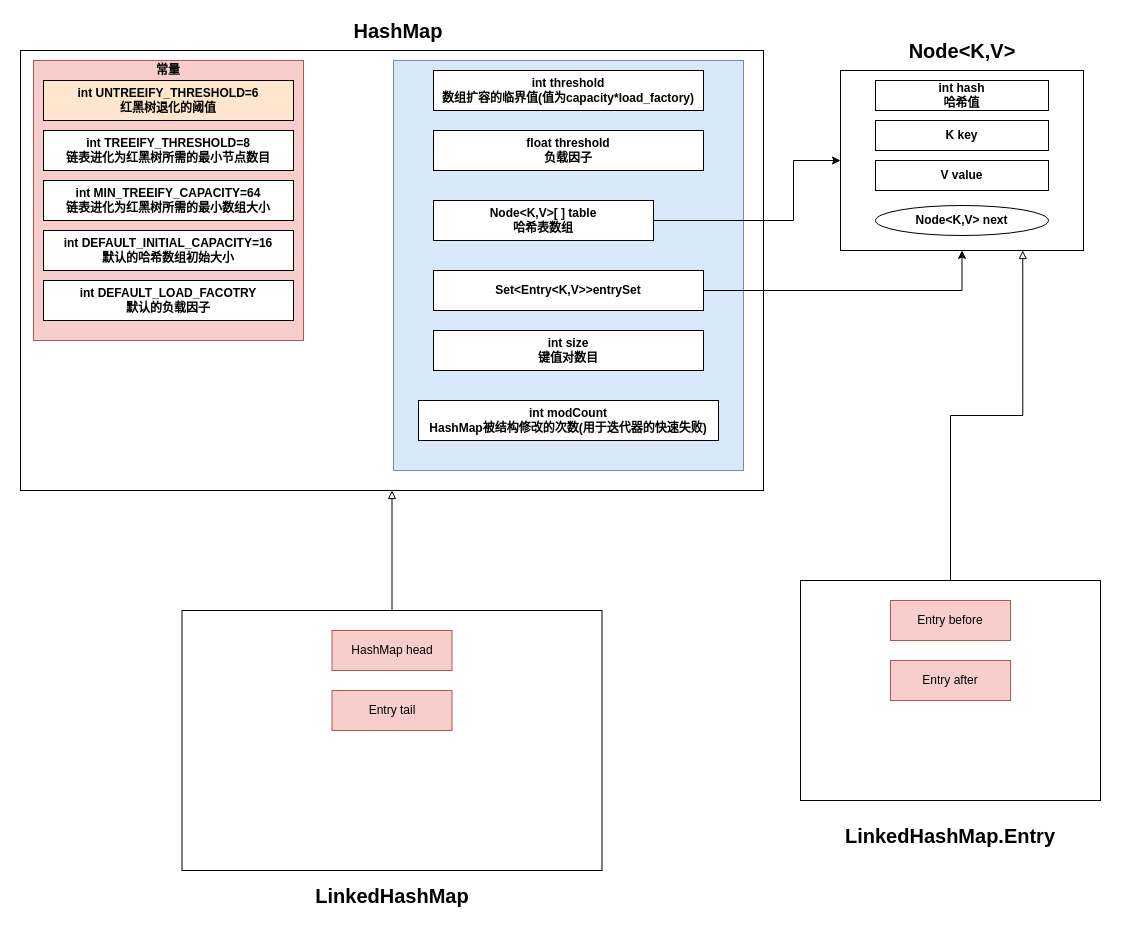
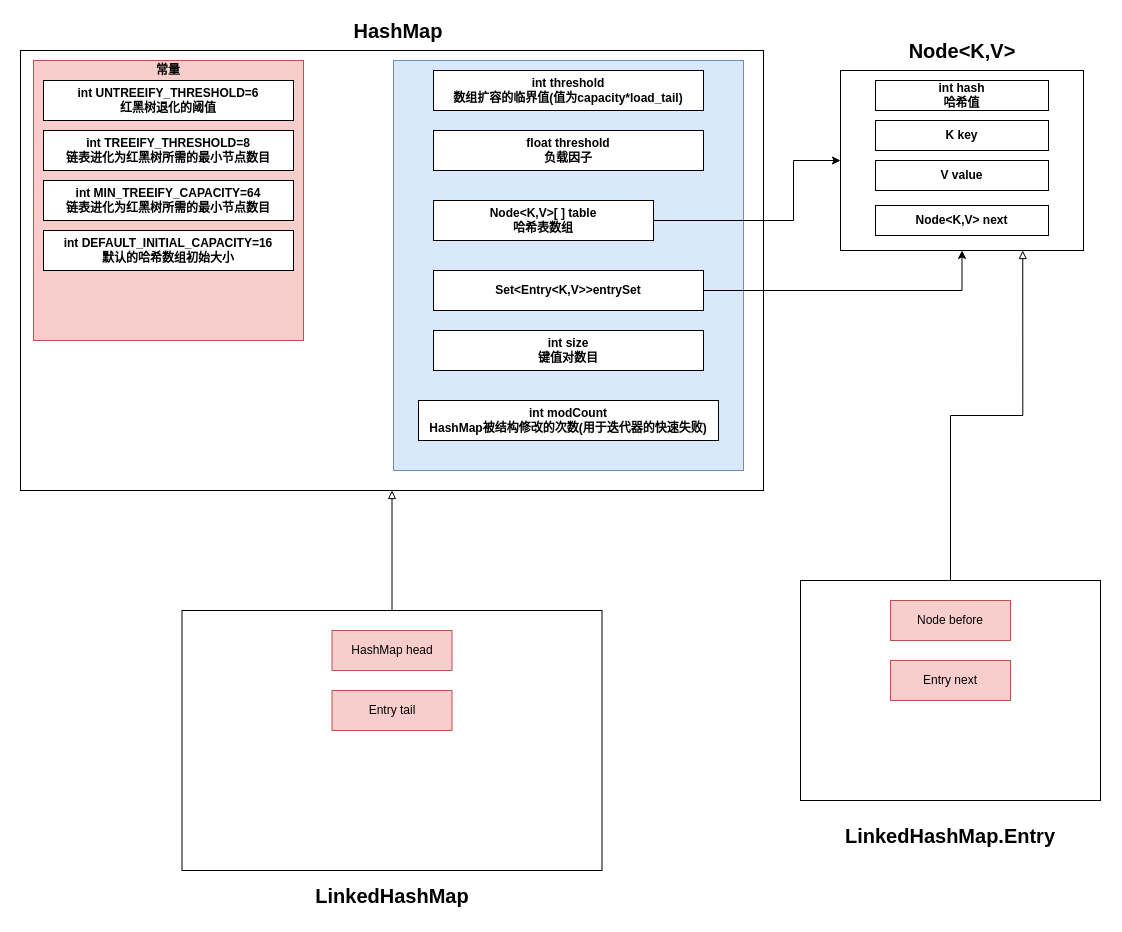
(569, 91) -> (569, 91)
(169, 101) -> (169, 101)
(169, 201) -> (169, 201)
(962, 221) -> (962, 221)
(169, 301) -> none
(951, 621) -> (951, 621)
(951, 681) -> (951, 681)
